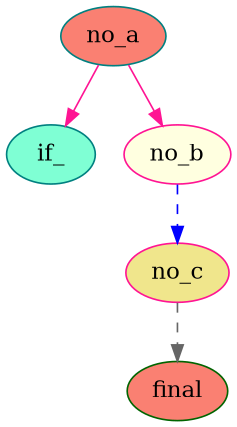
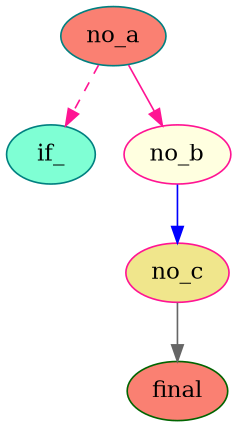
(86, 88) -> (86, 88)
(177, 206) -> (177, 206)
(177, 324) -> (177, 324)
